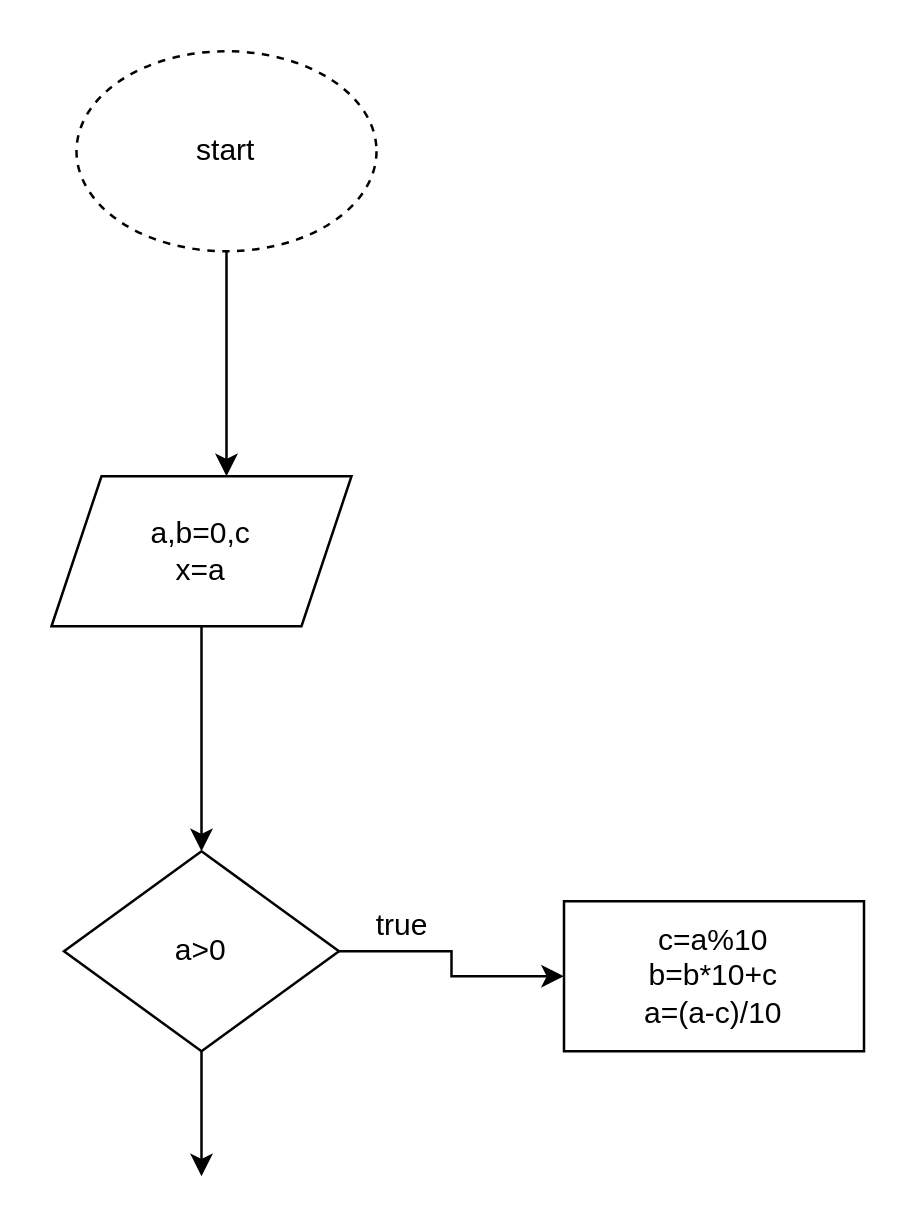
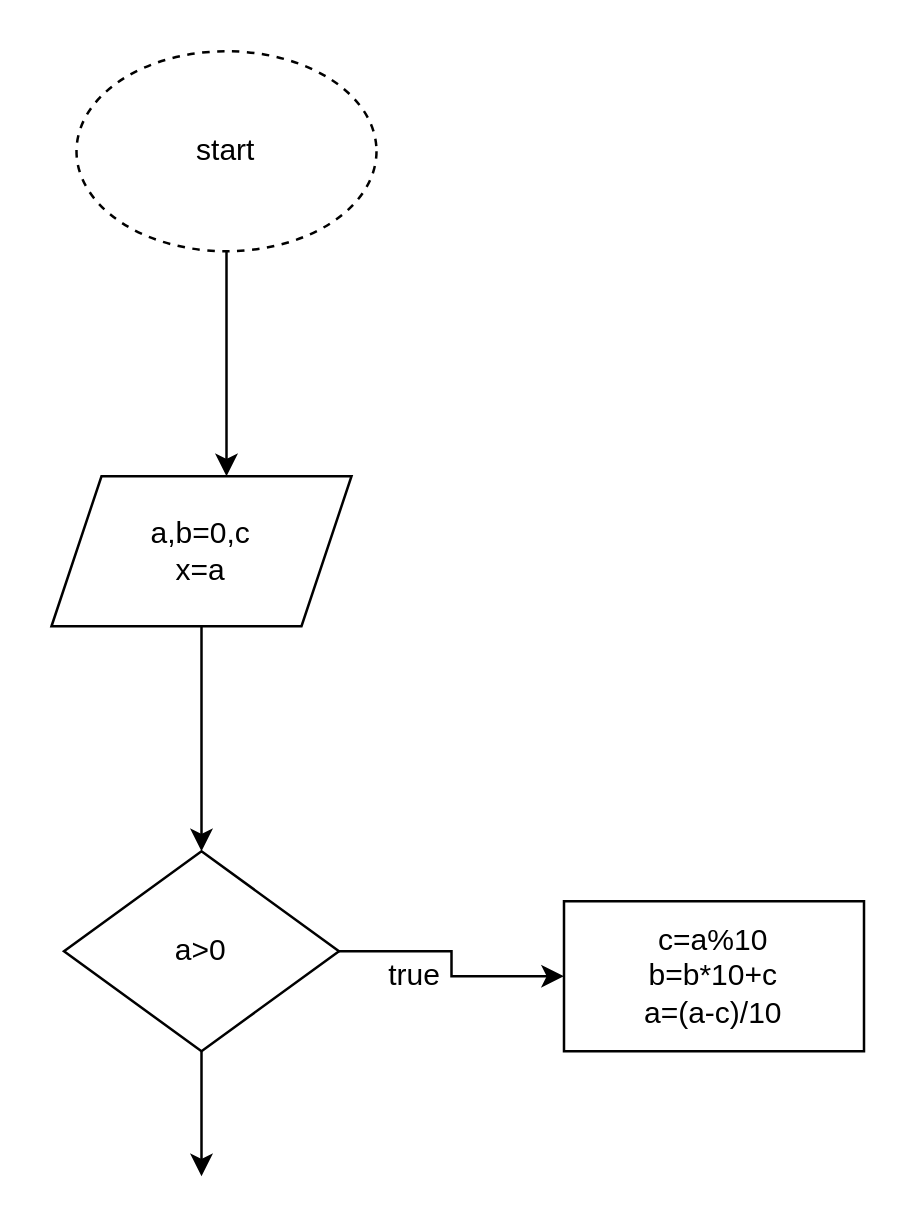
(401, 926) -> (414, 976)
